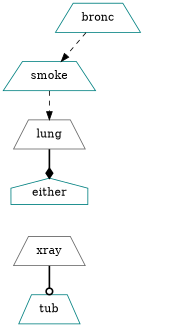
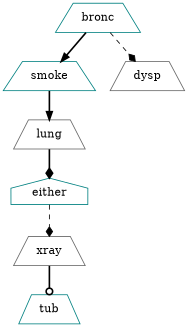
(76, 44) -> (76, 44)
none -> (147, 76)
(49, 101) -> (49, 101)
none -> (49, 216)
